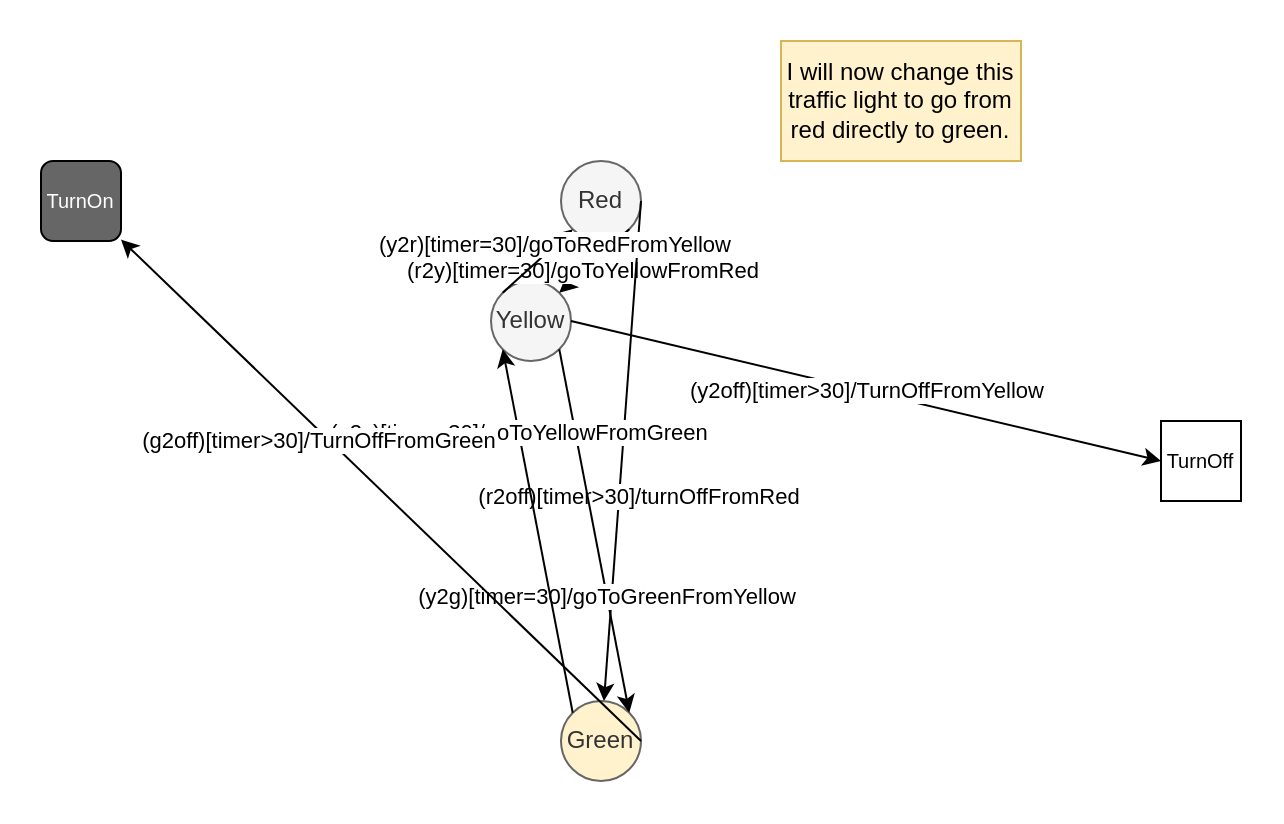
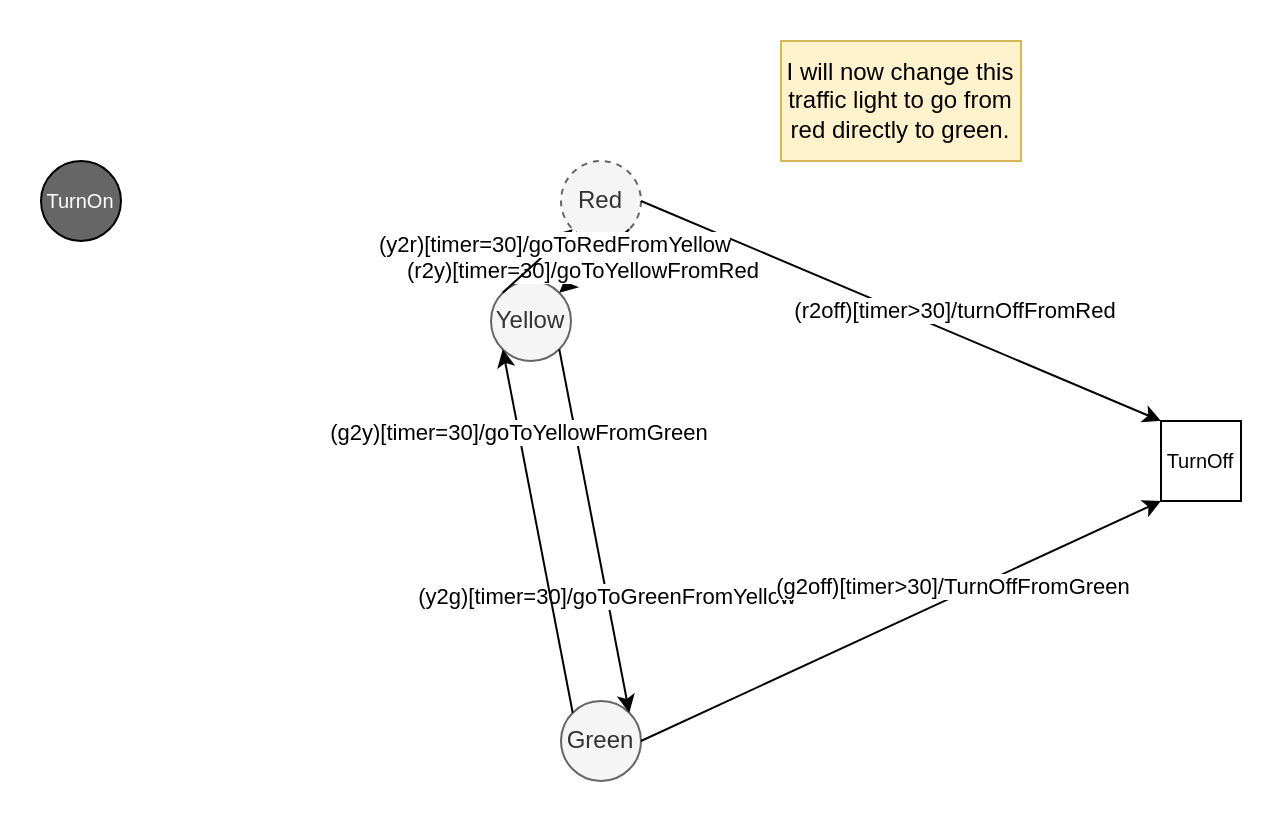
(81, 201) -> (81, 201)
(601, 201) -> (601, 201)
(631, 339) -> (1039, 369)
(736, 360) -> none
(344, 455) -> (795, 670)
(601, 741) -> (601, 741)
